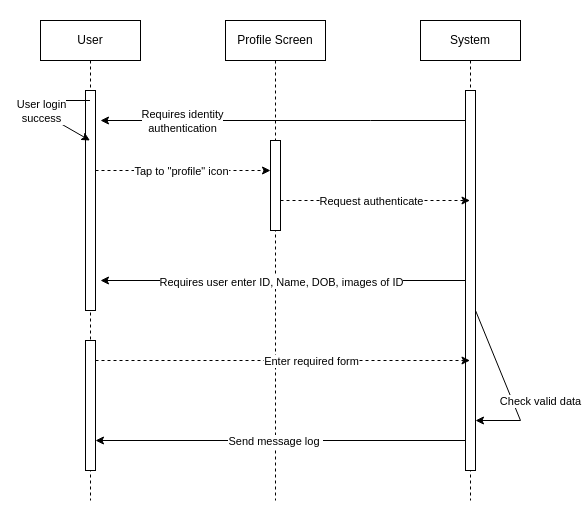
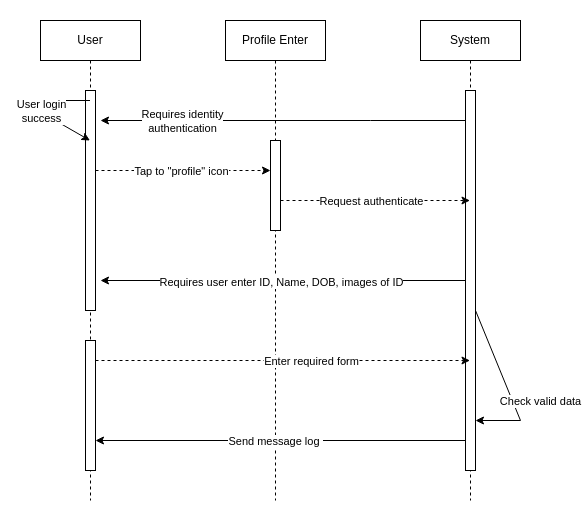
(276, 41) -> (276, 41)
